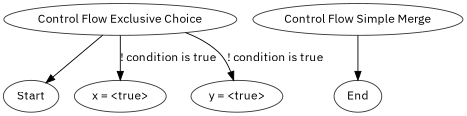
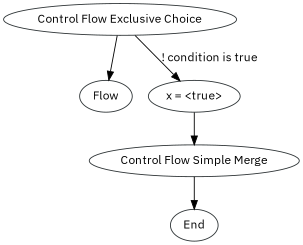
(31, 96) -> (106, 96)
(237, 96) -> none
none -> (194, 124)
